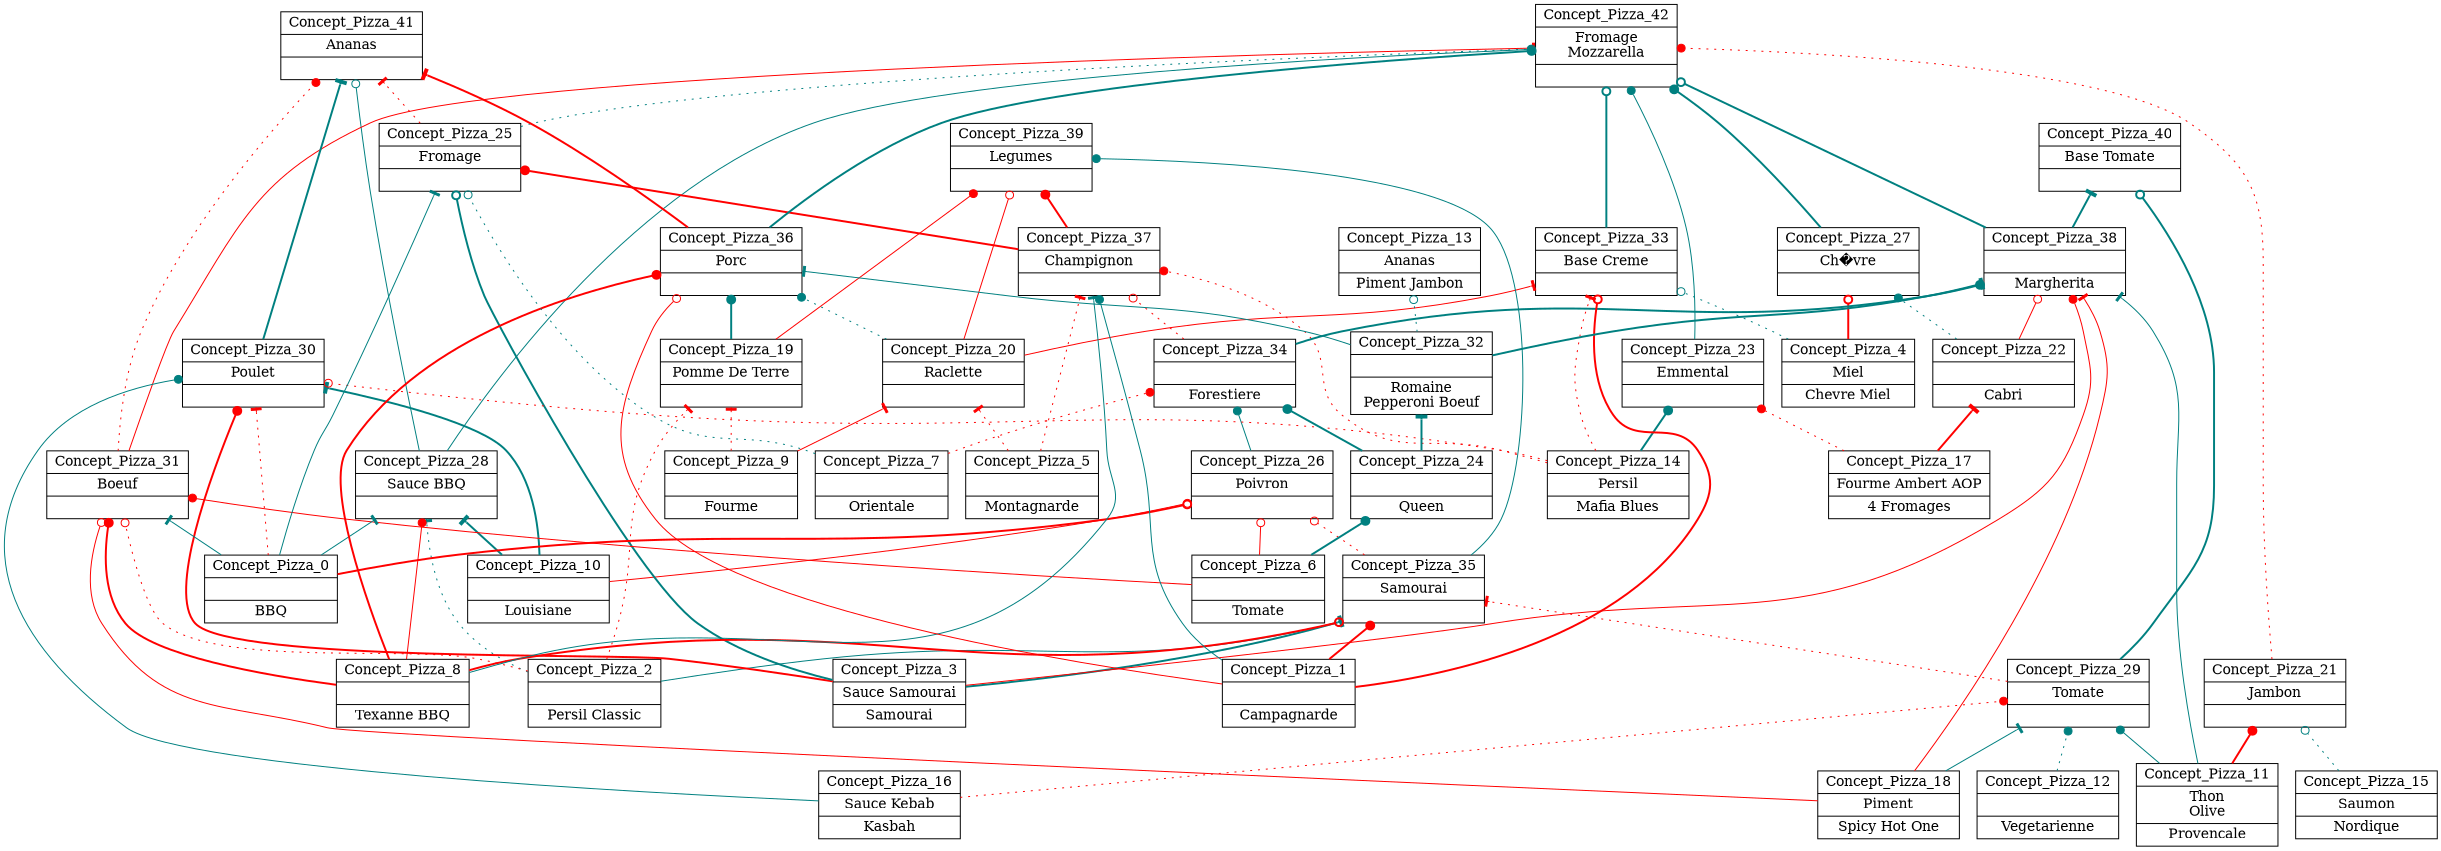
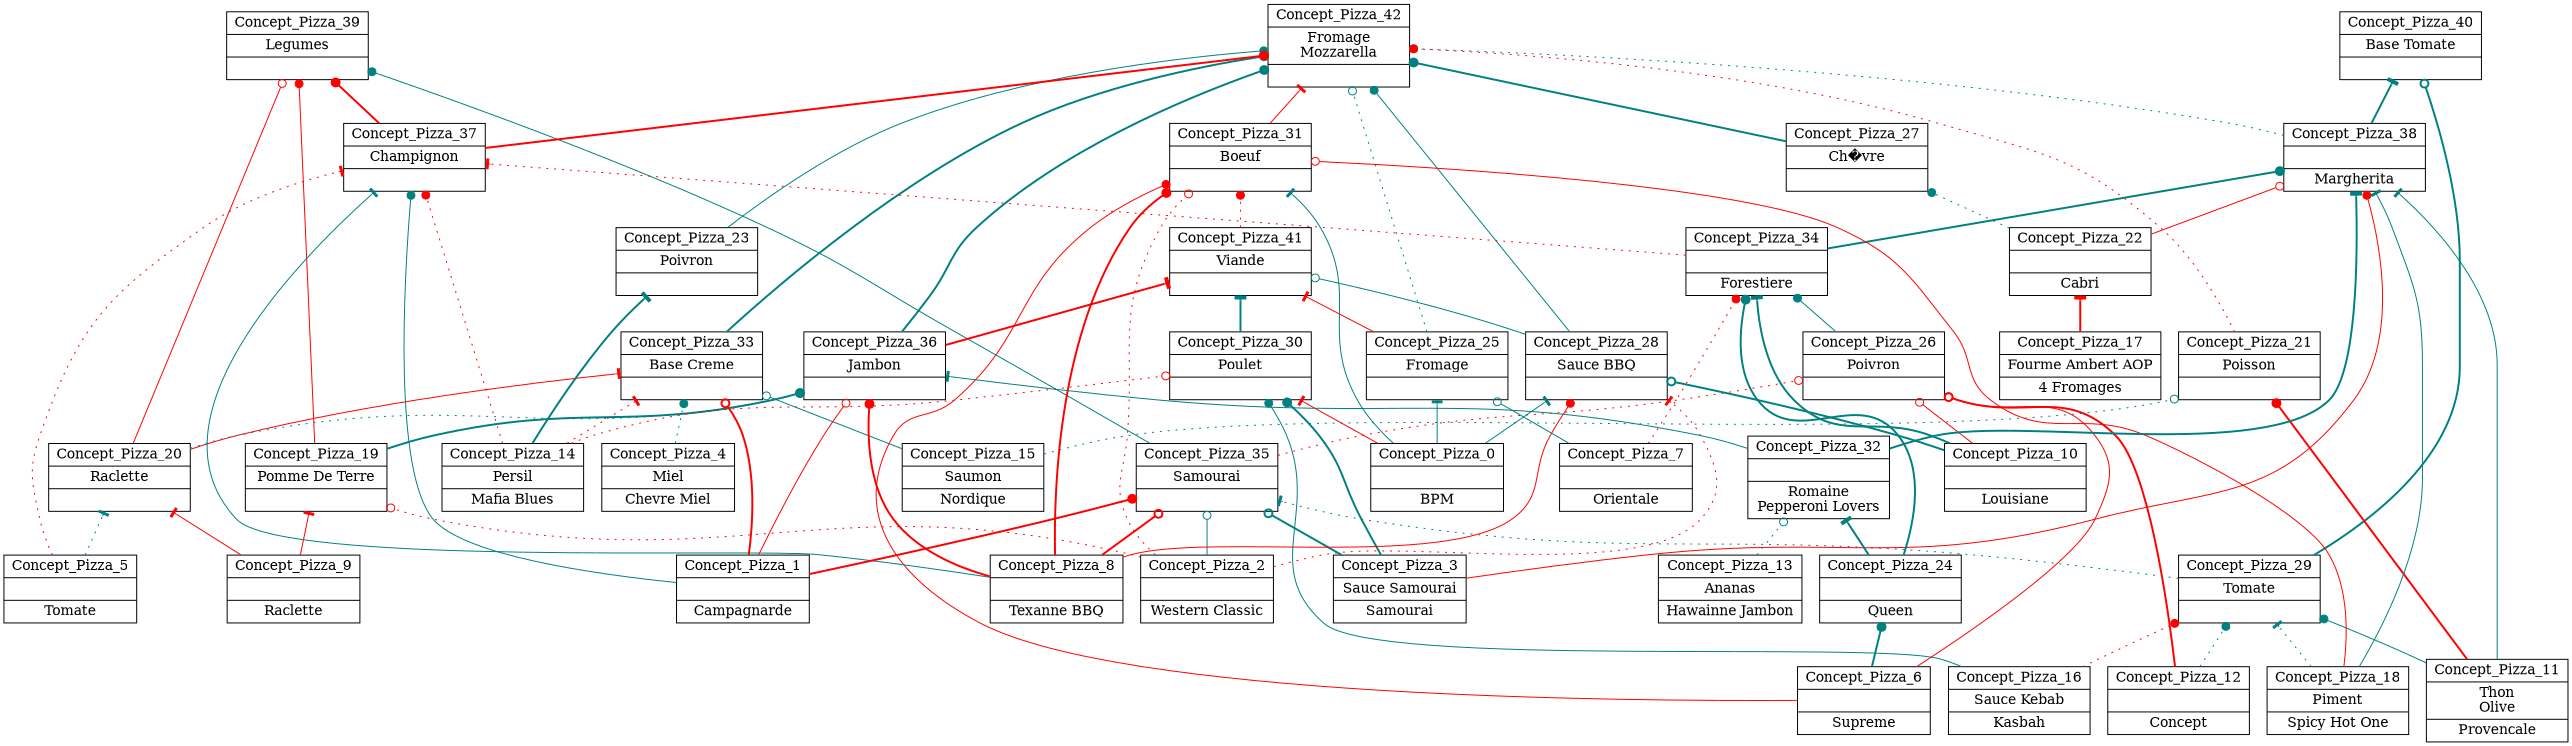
(352, 45) -> (1240, 261)
(402, 103) -> (1346, 317)
(1835, 156) -> (1852, 76)
(774, 210) -> (873, 102)
(183, 252) -> (1240, 213)
(731, 261) -> (875, 365)
(1410, 284) -> (1730, 611)
(1416, 318) -> (1770, 538)
(1160, 320) -> (1088, 209)
(1848, 321) -> none
(1752, 322) -> (679, 426)
(1693, 373) -> (687, 261)
(606, 380) -> (1545, 430)
(1421, 403) -> (1819, 507)
none -> (839, 424)
(474, 430) -> (1795, 401)
(994, 431) -> (94, 535)
(1805, 431) -> none
(731, 432) -> (305, 533)
(1649, 439) -> (584, 367)
(262, 484) -> (1352, 429)
(593, 487) -> none
(731, 507) -> (294, 611)
(1032, 507) -> (70, 611)
(631, 529) -> (786, 532)
(485, 539) -> (1790, 408)
(760, 539) -> (2133, 465)
(2051, 548) -> (2422, 434)
(271, 611) -> (1437, 500)
(1258, 611) -> (1864, 723)
(453, 615) -> (1558, 554)
(1749, 642) -> (1685, 544)
(275, 644) -> (1342, 476)
(1153, 662) -> (1307, 535)
(2275, 693) -> (2249, 365)
(595, 715) -> (1207, 611)
(1981, 750) -> (2295, 647)
(2048, 827) -> (2179, 723)
